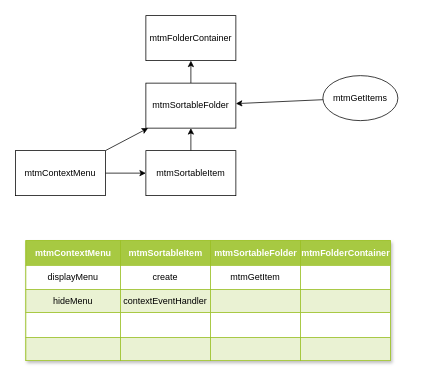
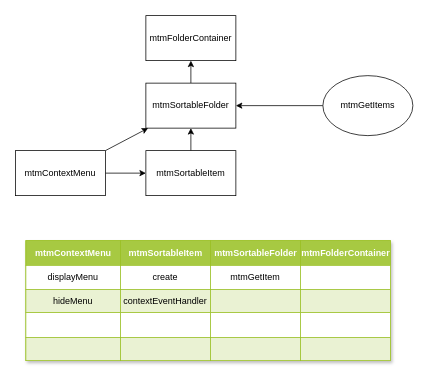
(360, 98) -> (368, 105)
